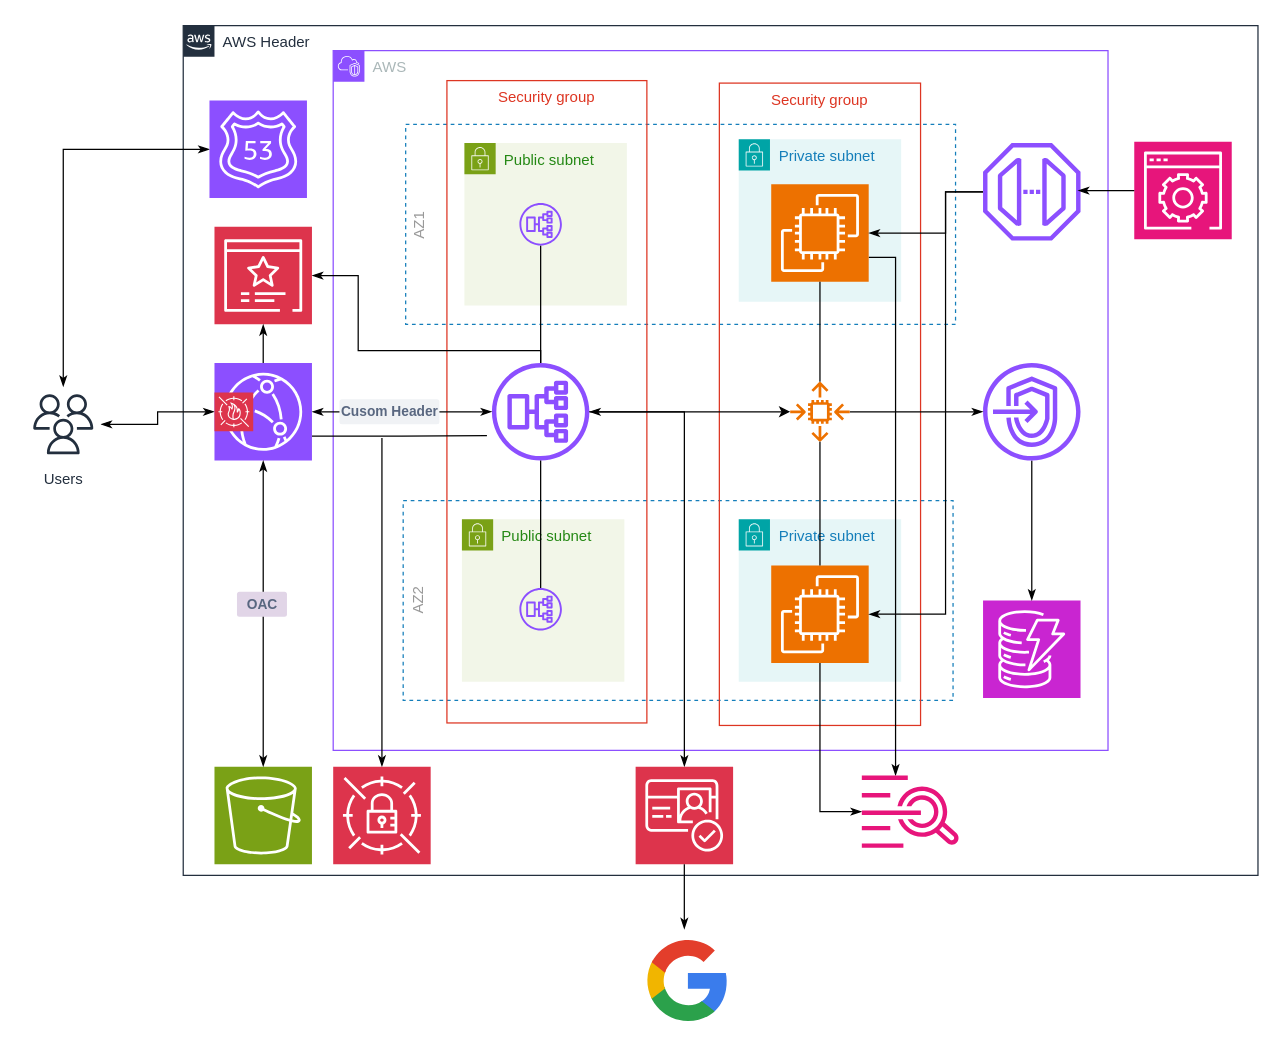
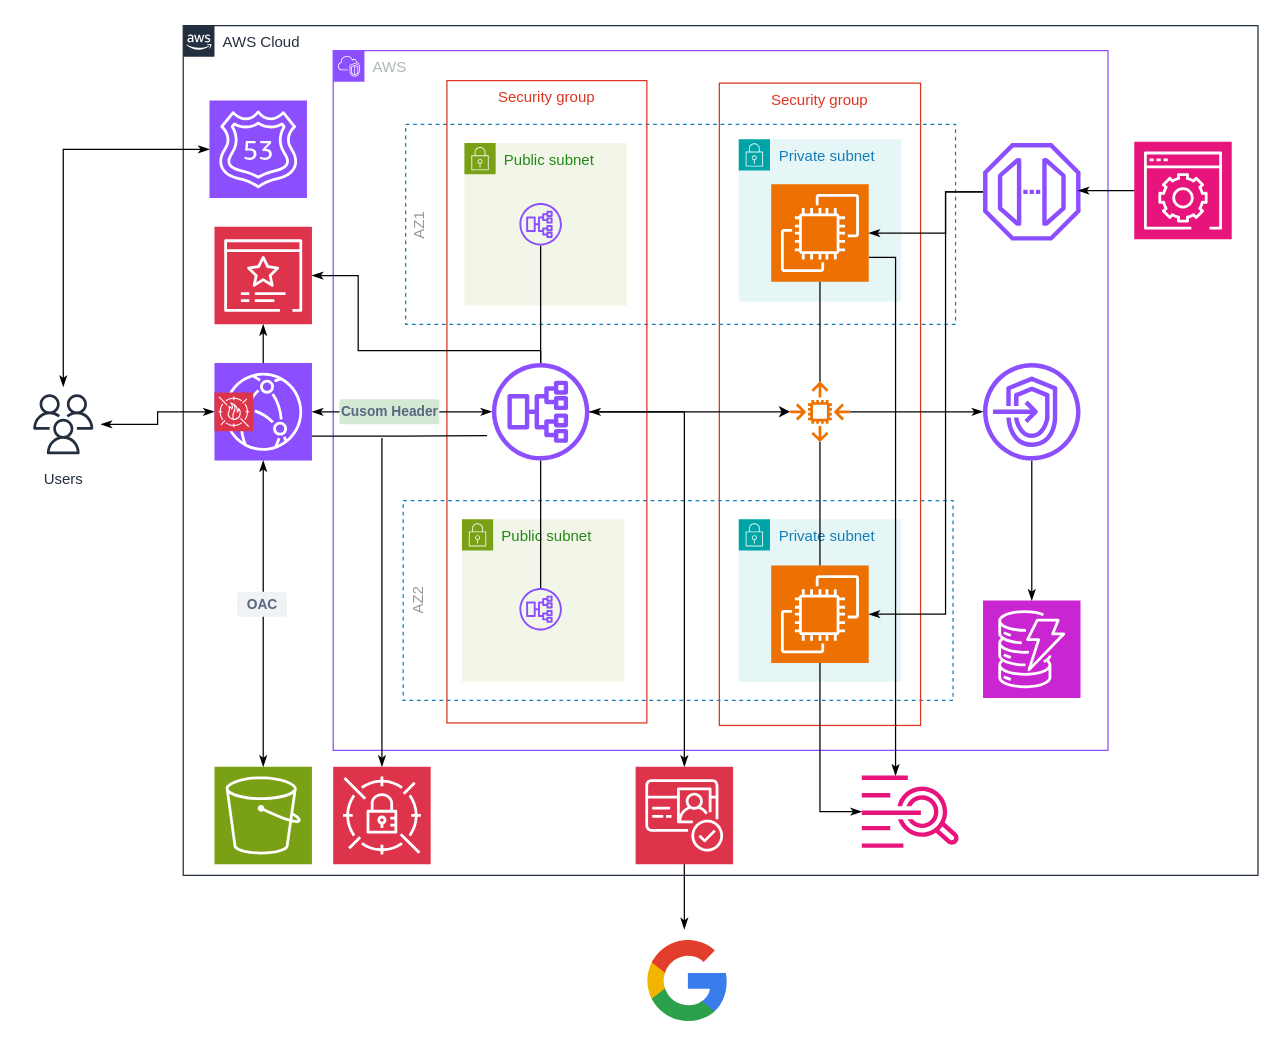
(263, 43) -> (257, 43)
(389, 412) -> (389, 412)
(262, 604) -> (262, 604)
